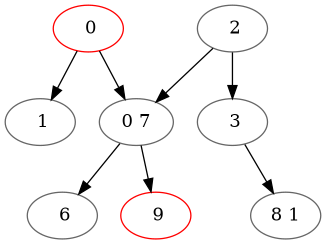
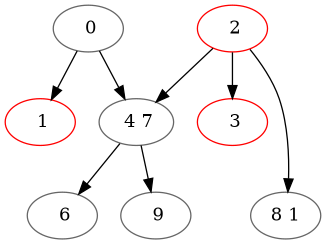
(88, 29) -> (88, 29)
(232, 29) -> (232, 29)
(40, 122) -> (40, 122)
(136, 122) -> (136, 122)
(232, 122) -> (232, 122)
(256, 163) -> (282, 110)
(156, 216) -> (156, 216)
